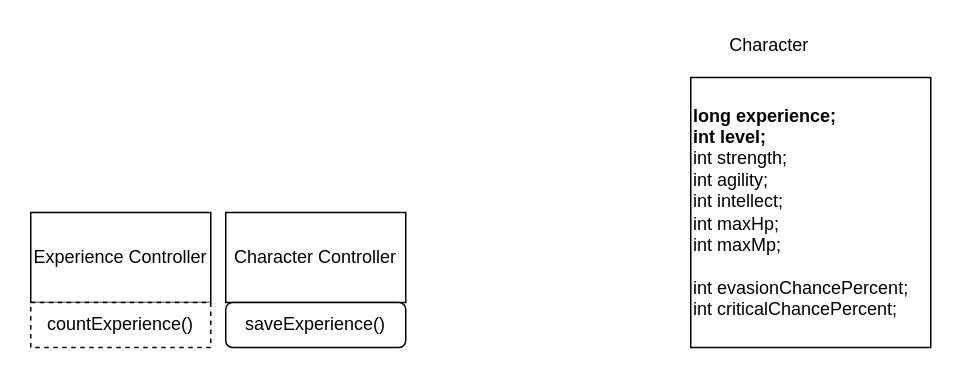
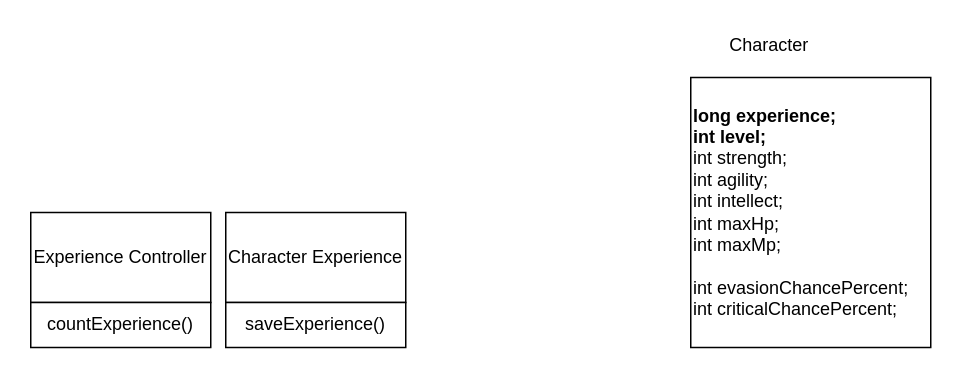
(316, 257) -> (316, 257)
(121, 325) -> (121, 325)
(316, 325) -> (316, 325)
